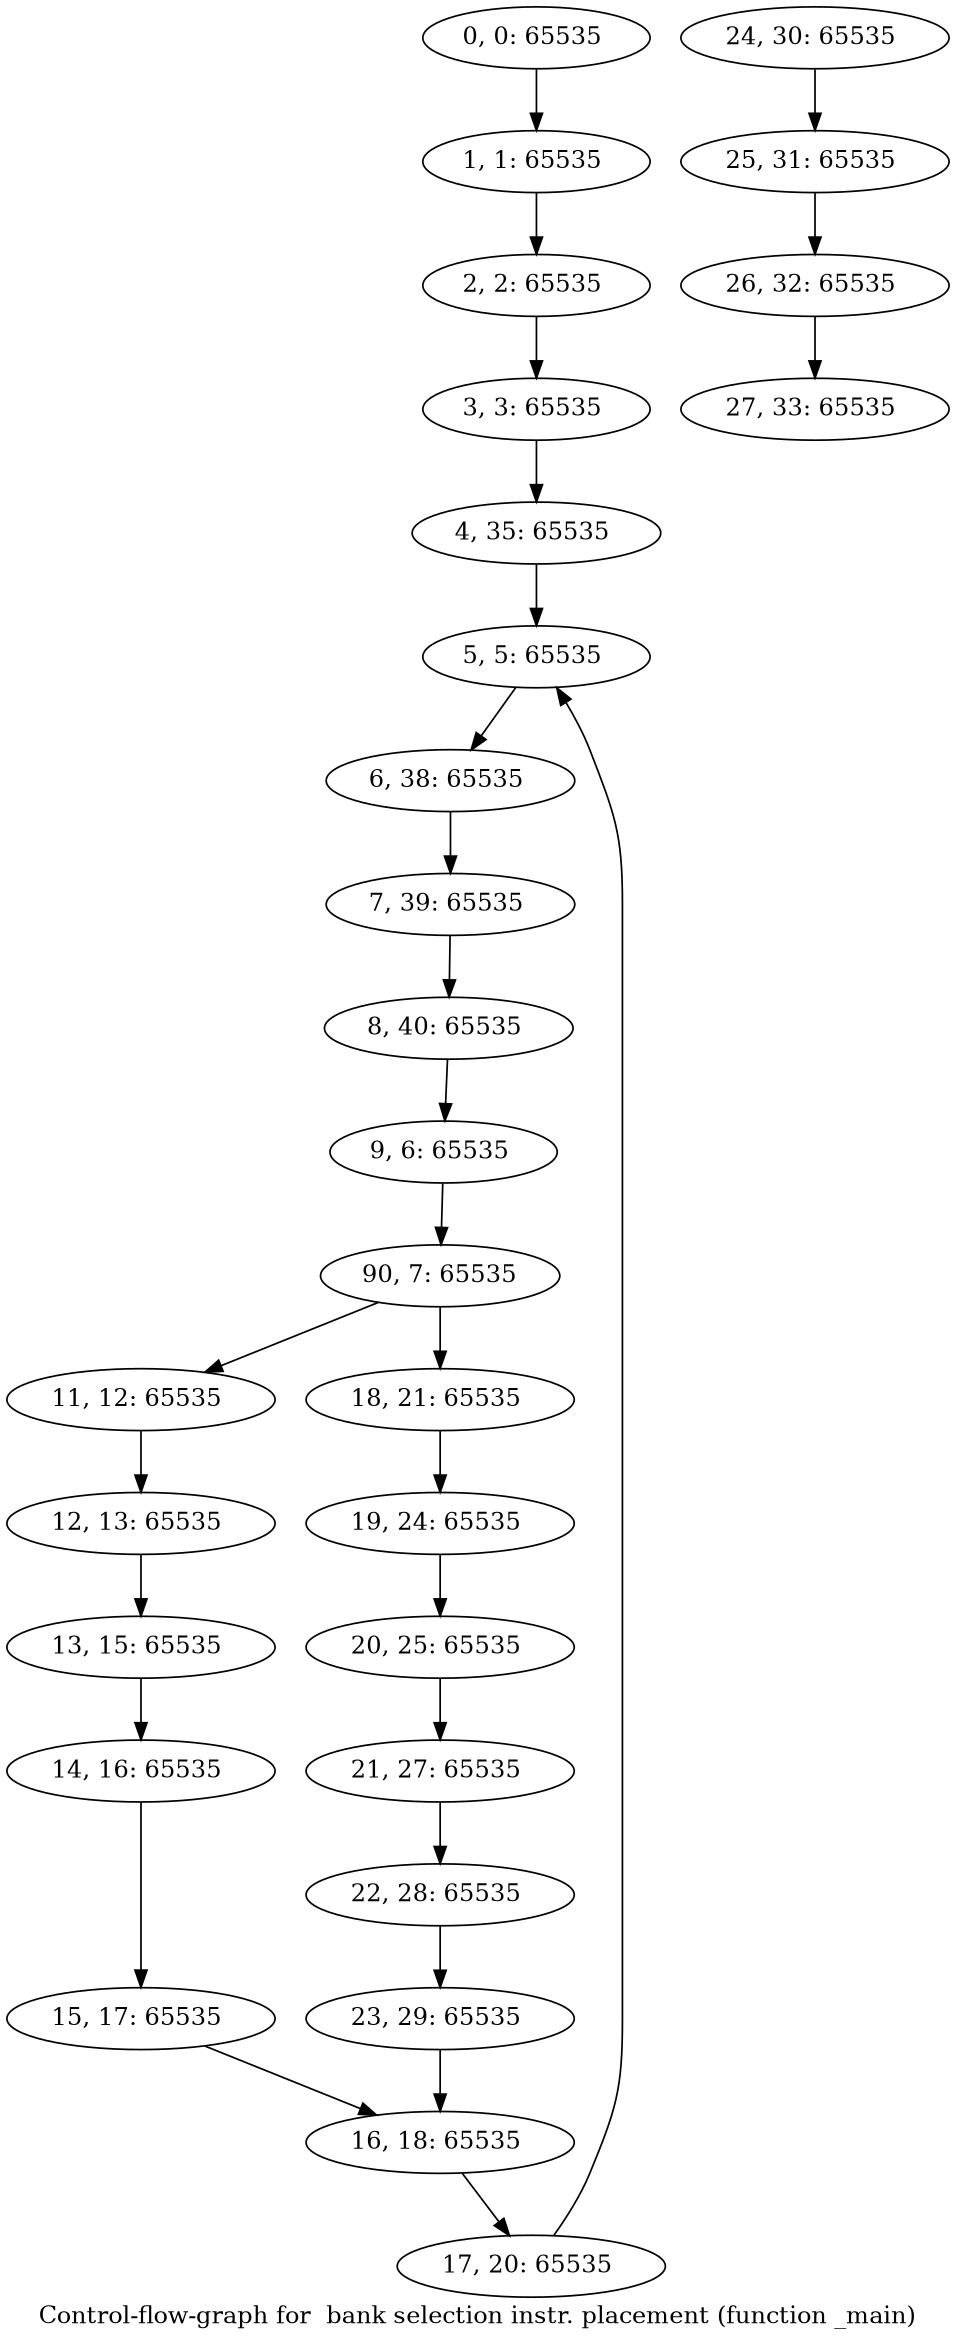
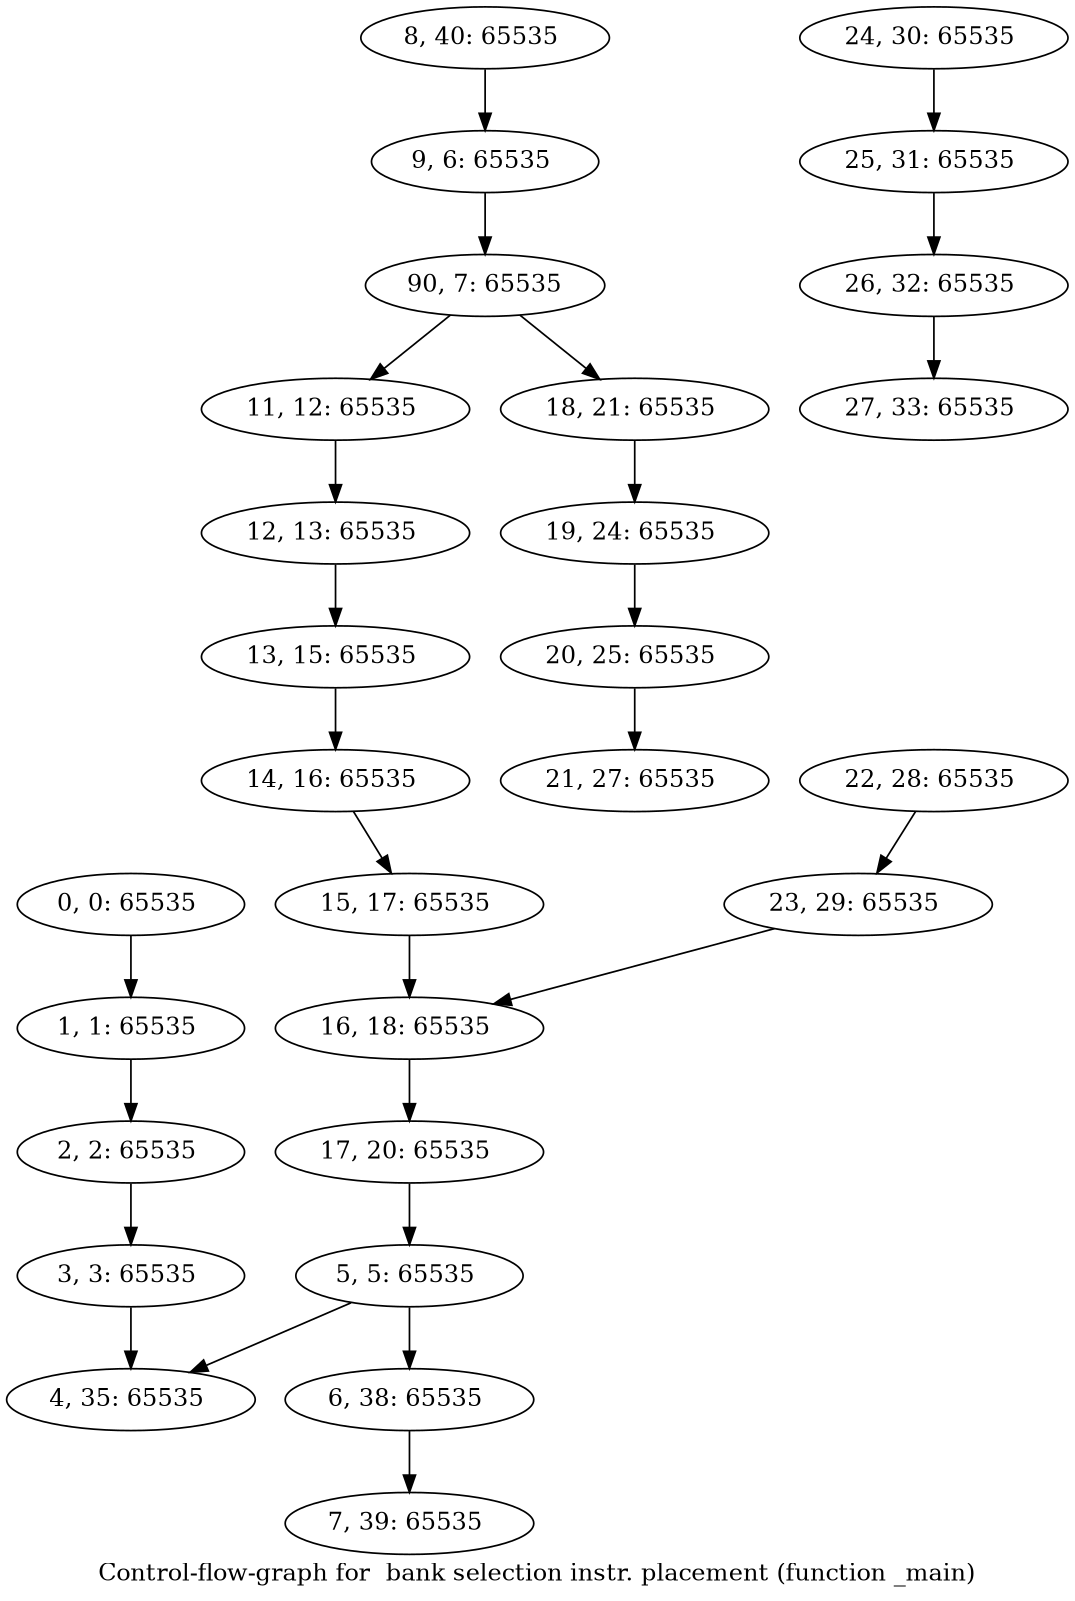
(536, 587) -> (279, 1334)
(450, 958) -> none
(440, 1824) -> none
